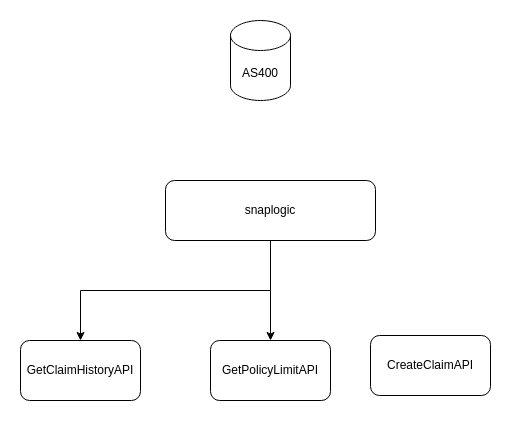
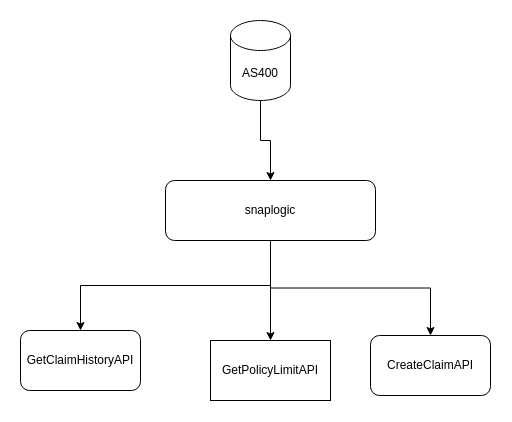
none -> (262, 141)
none -> (372, 288)
(81, 371) -> (81, 361)
(271, 371) -> (271, 371)
